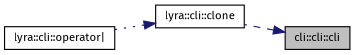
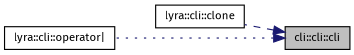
(130, 27) -> (194, 38)
